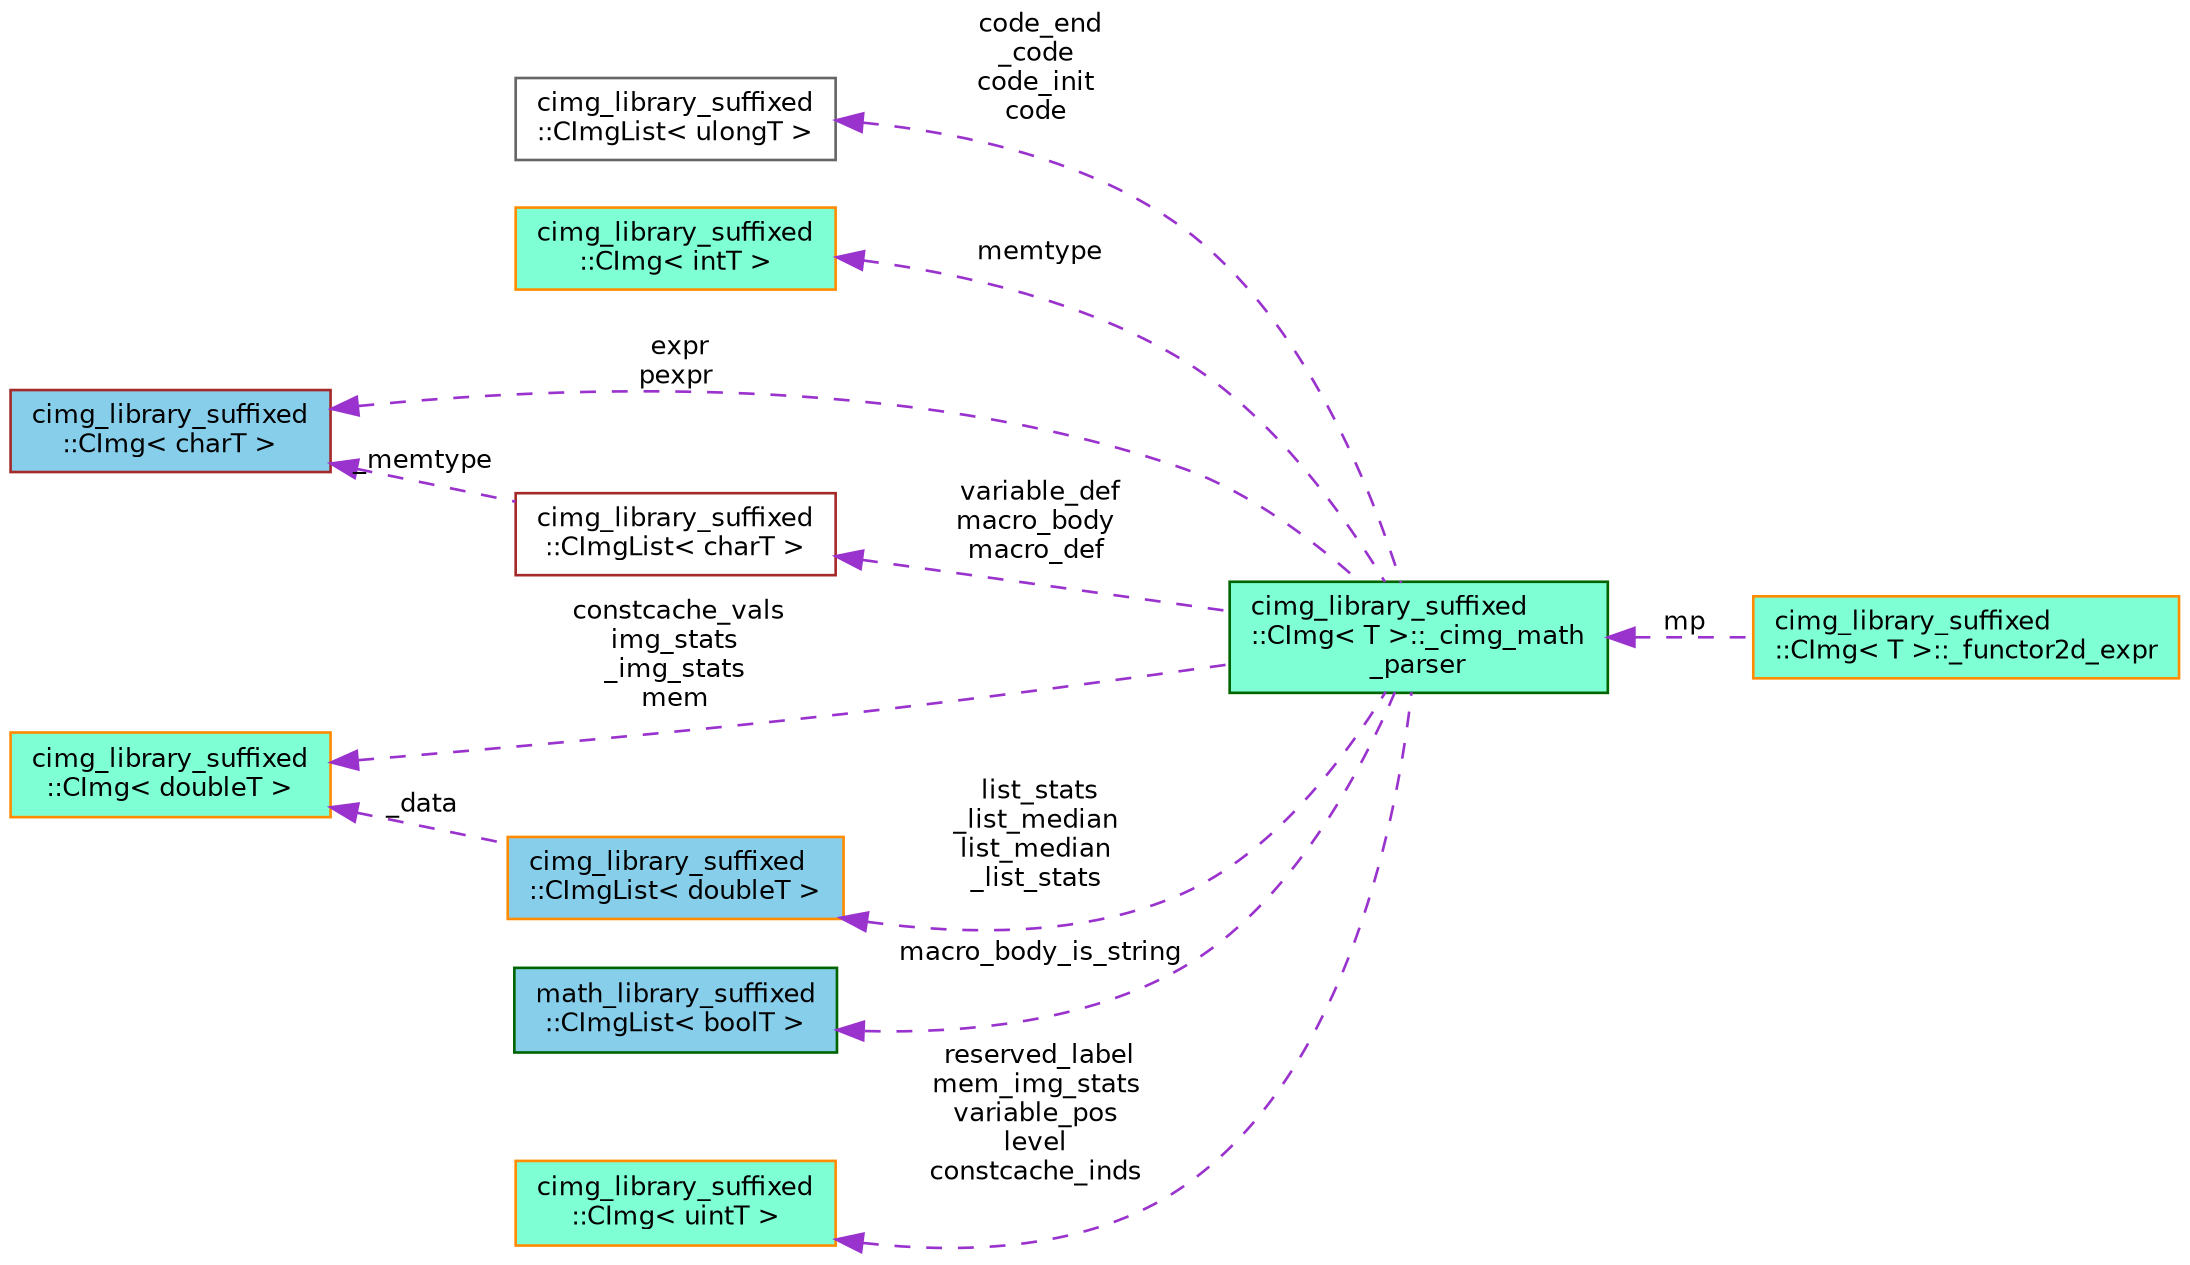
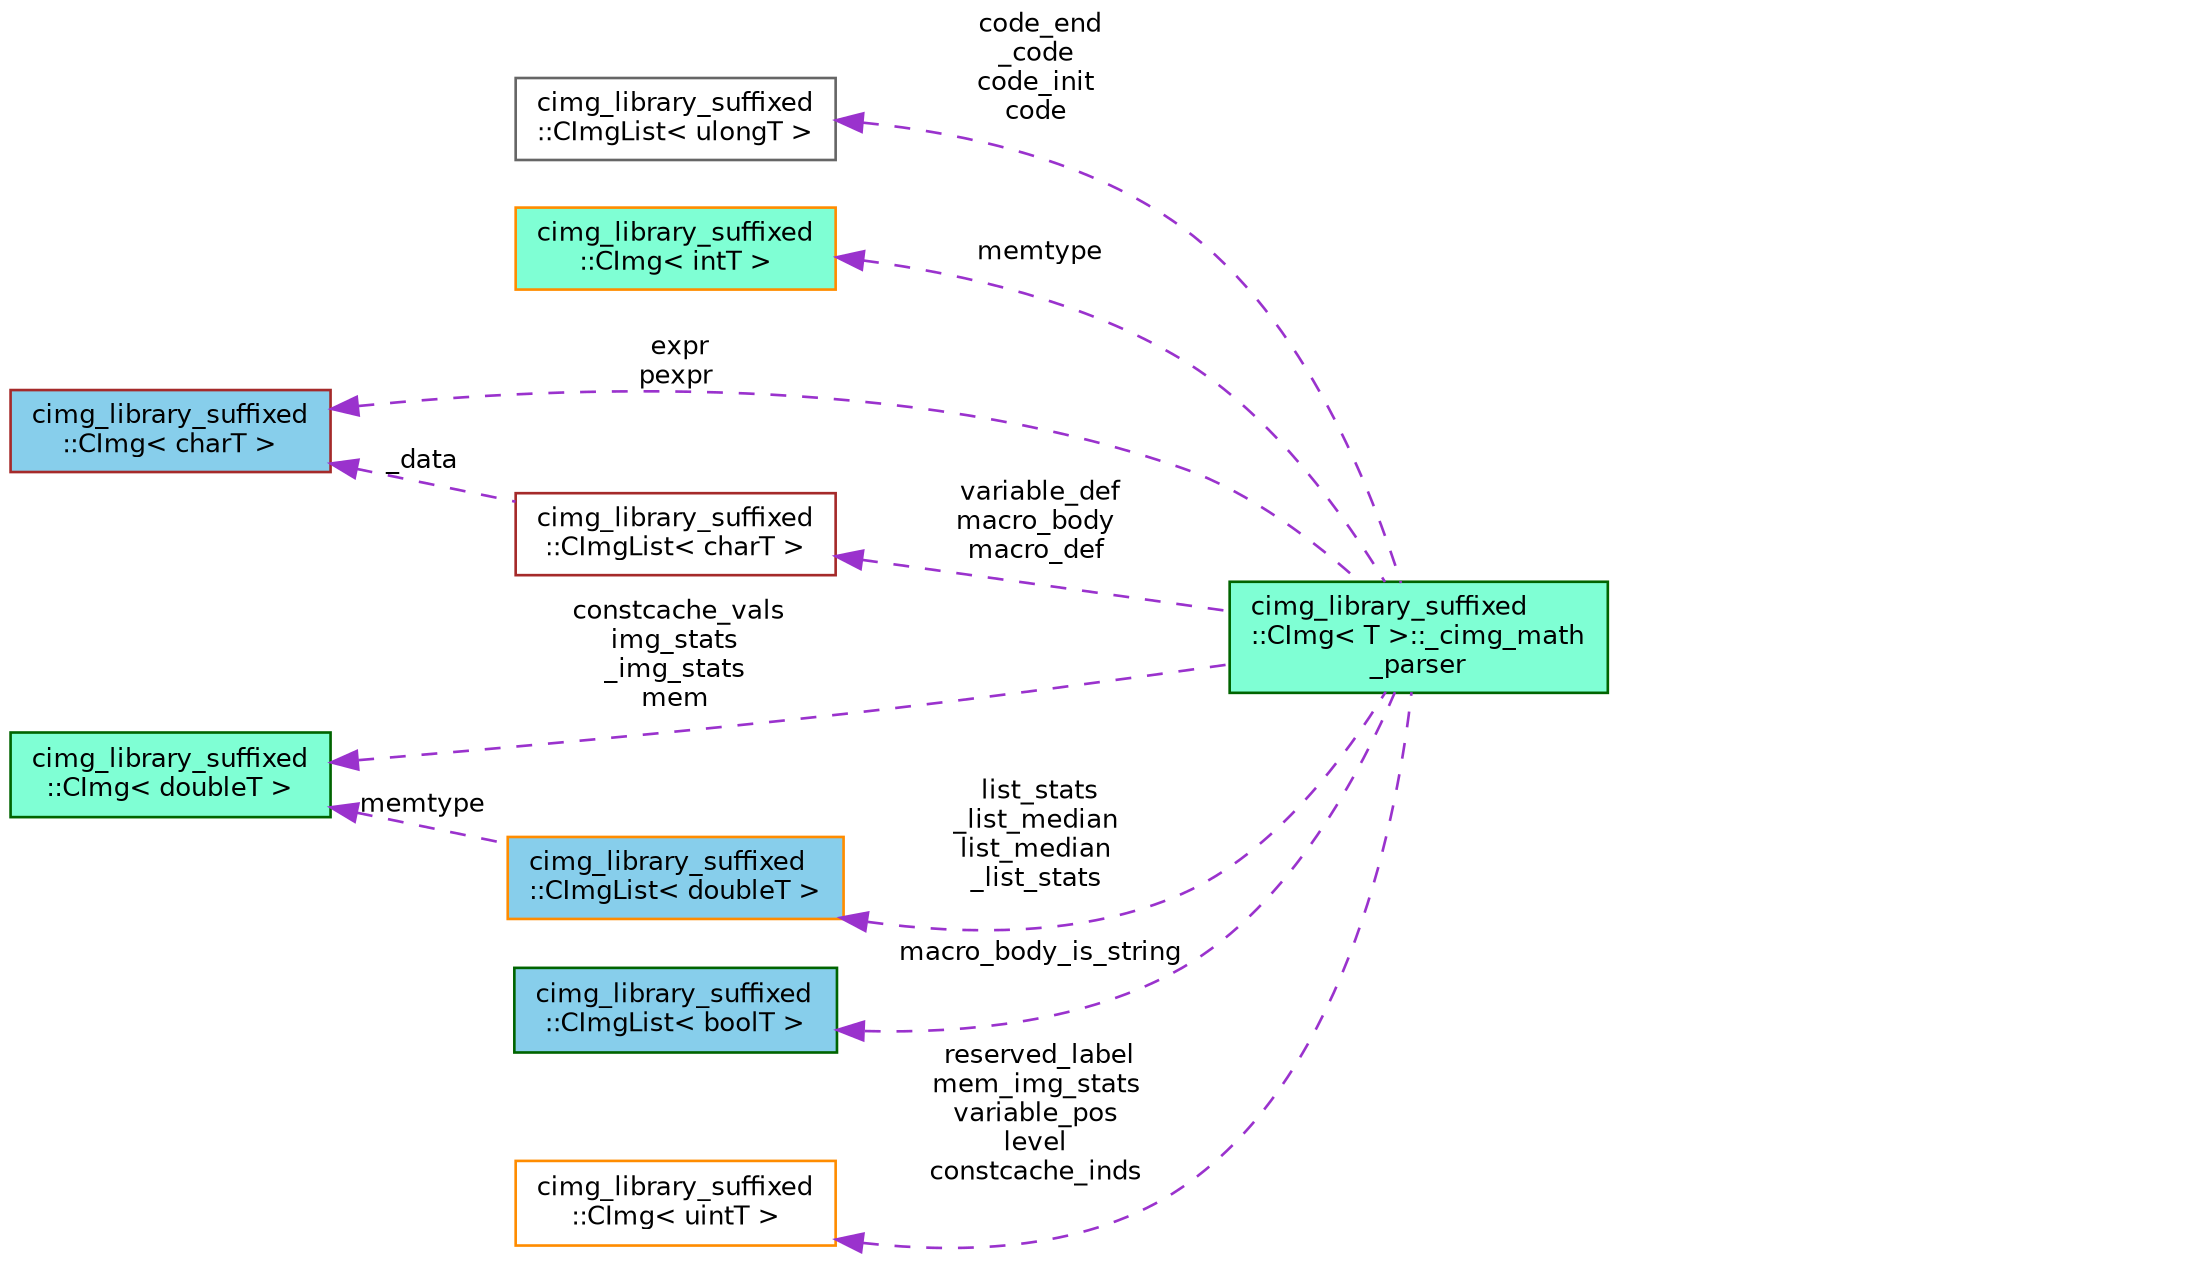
(419, 461) -> (419, 461)
(1966, 637) -> none
(171, 775) -> (171, 775)
(419, 805) -> (419, 805)
(676, 1010) -> (676, 1010)
(676, 1203) -> (676, 1203)
